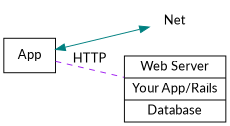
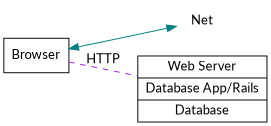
(30, 56) -> (36, 56)
(175, 89) -> (202, 89)
